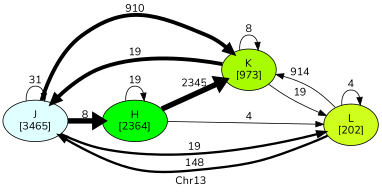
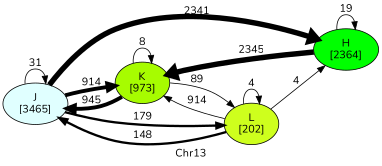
(135, 9) -> (91, 82)
(135, 52) -> (91, 100)
(300, 93) -> (197, 79)
(85, 115) -> (197, 11)
(242, 123) -> (295, 90)
(194, 147) -> (142, 117)
